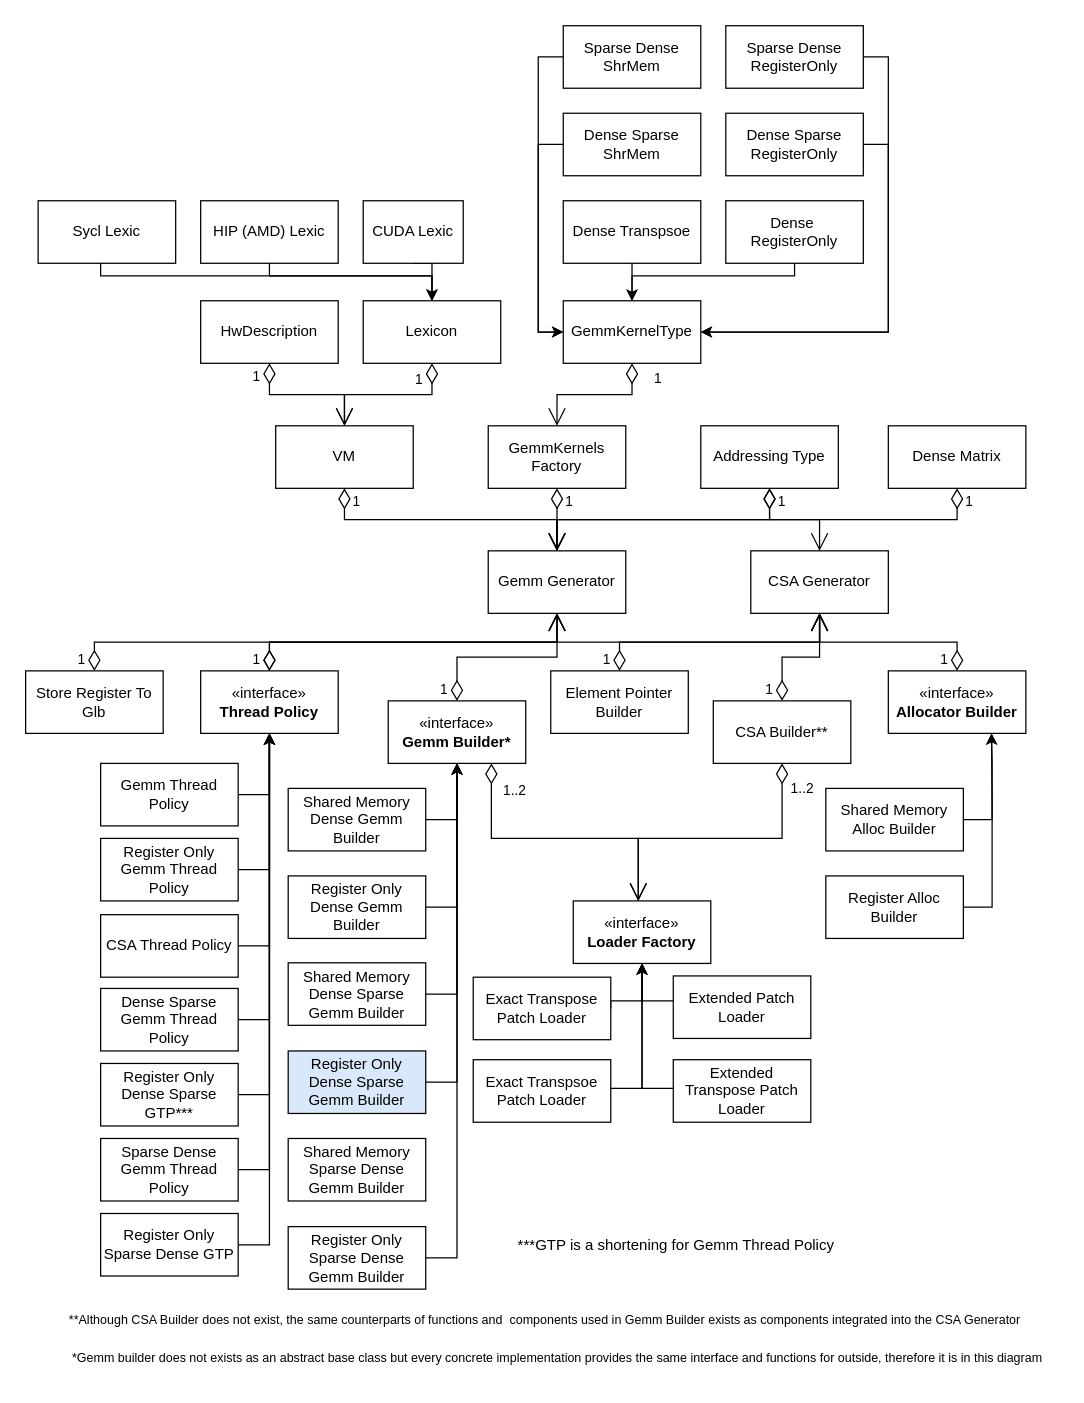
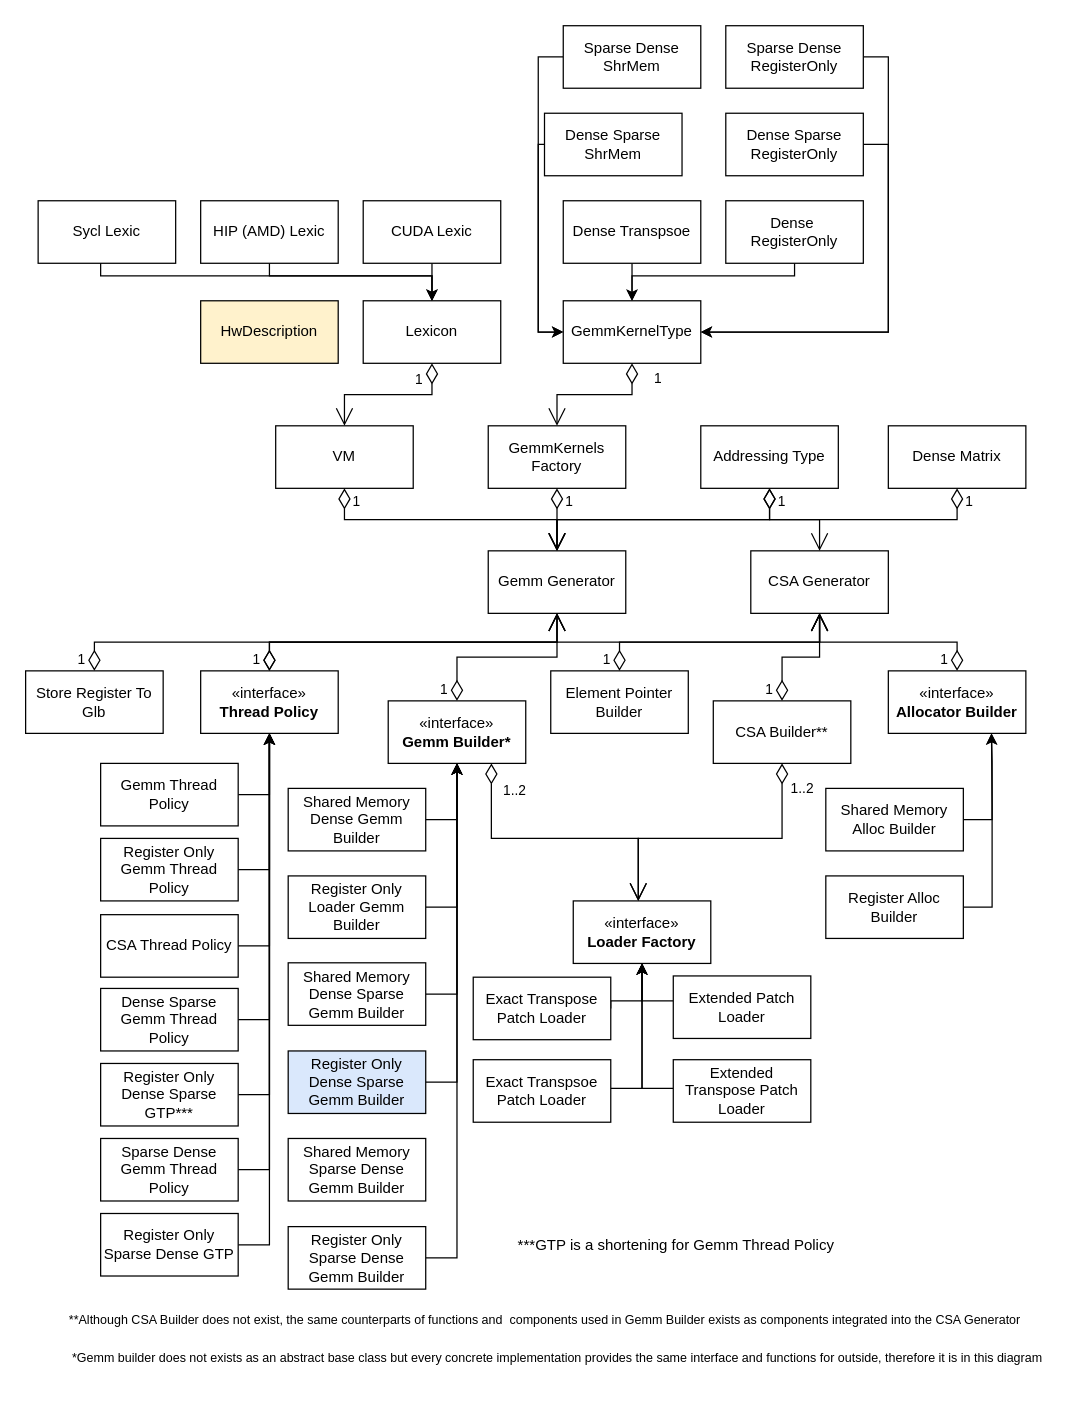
(632, 144) -> (613, 144)
(413, 232) -> (432, 232)
(269, 332) -> (269, 332)
(300, 394) -> none
(357, 907) -> (357, 907)
